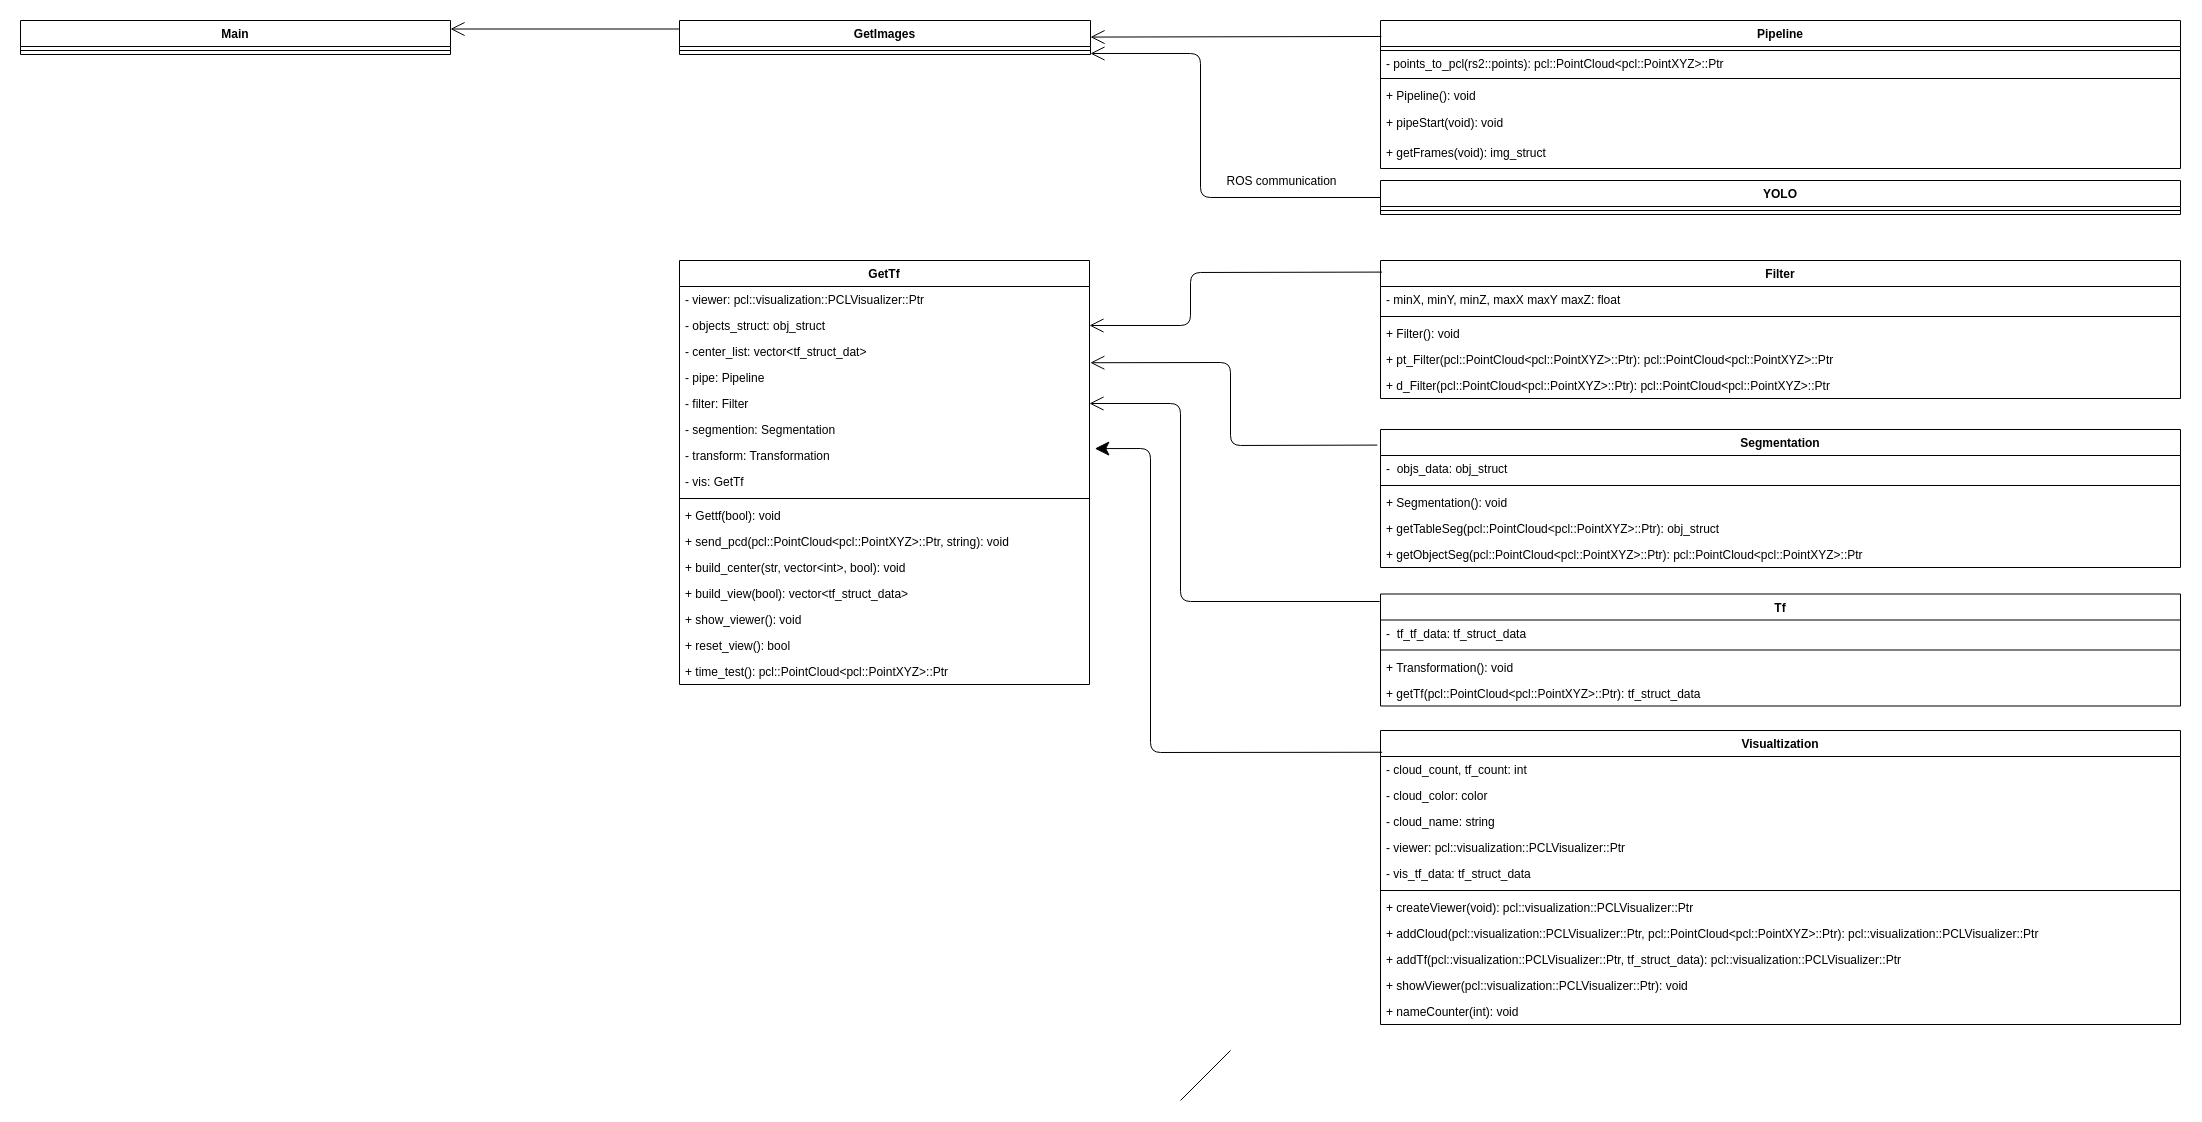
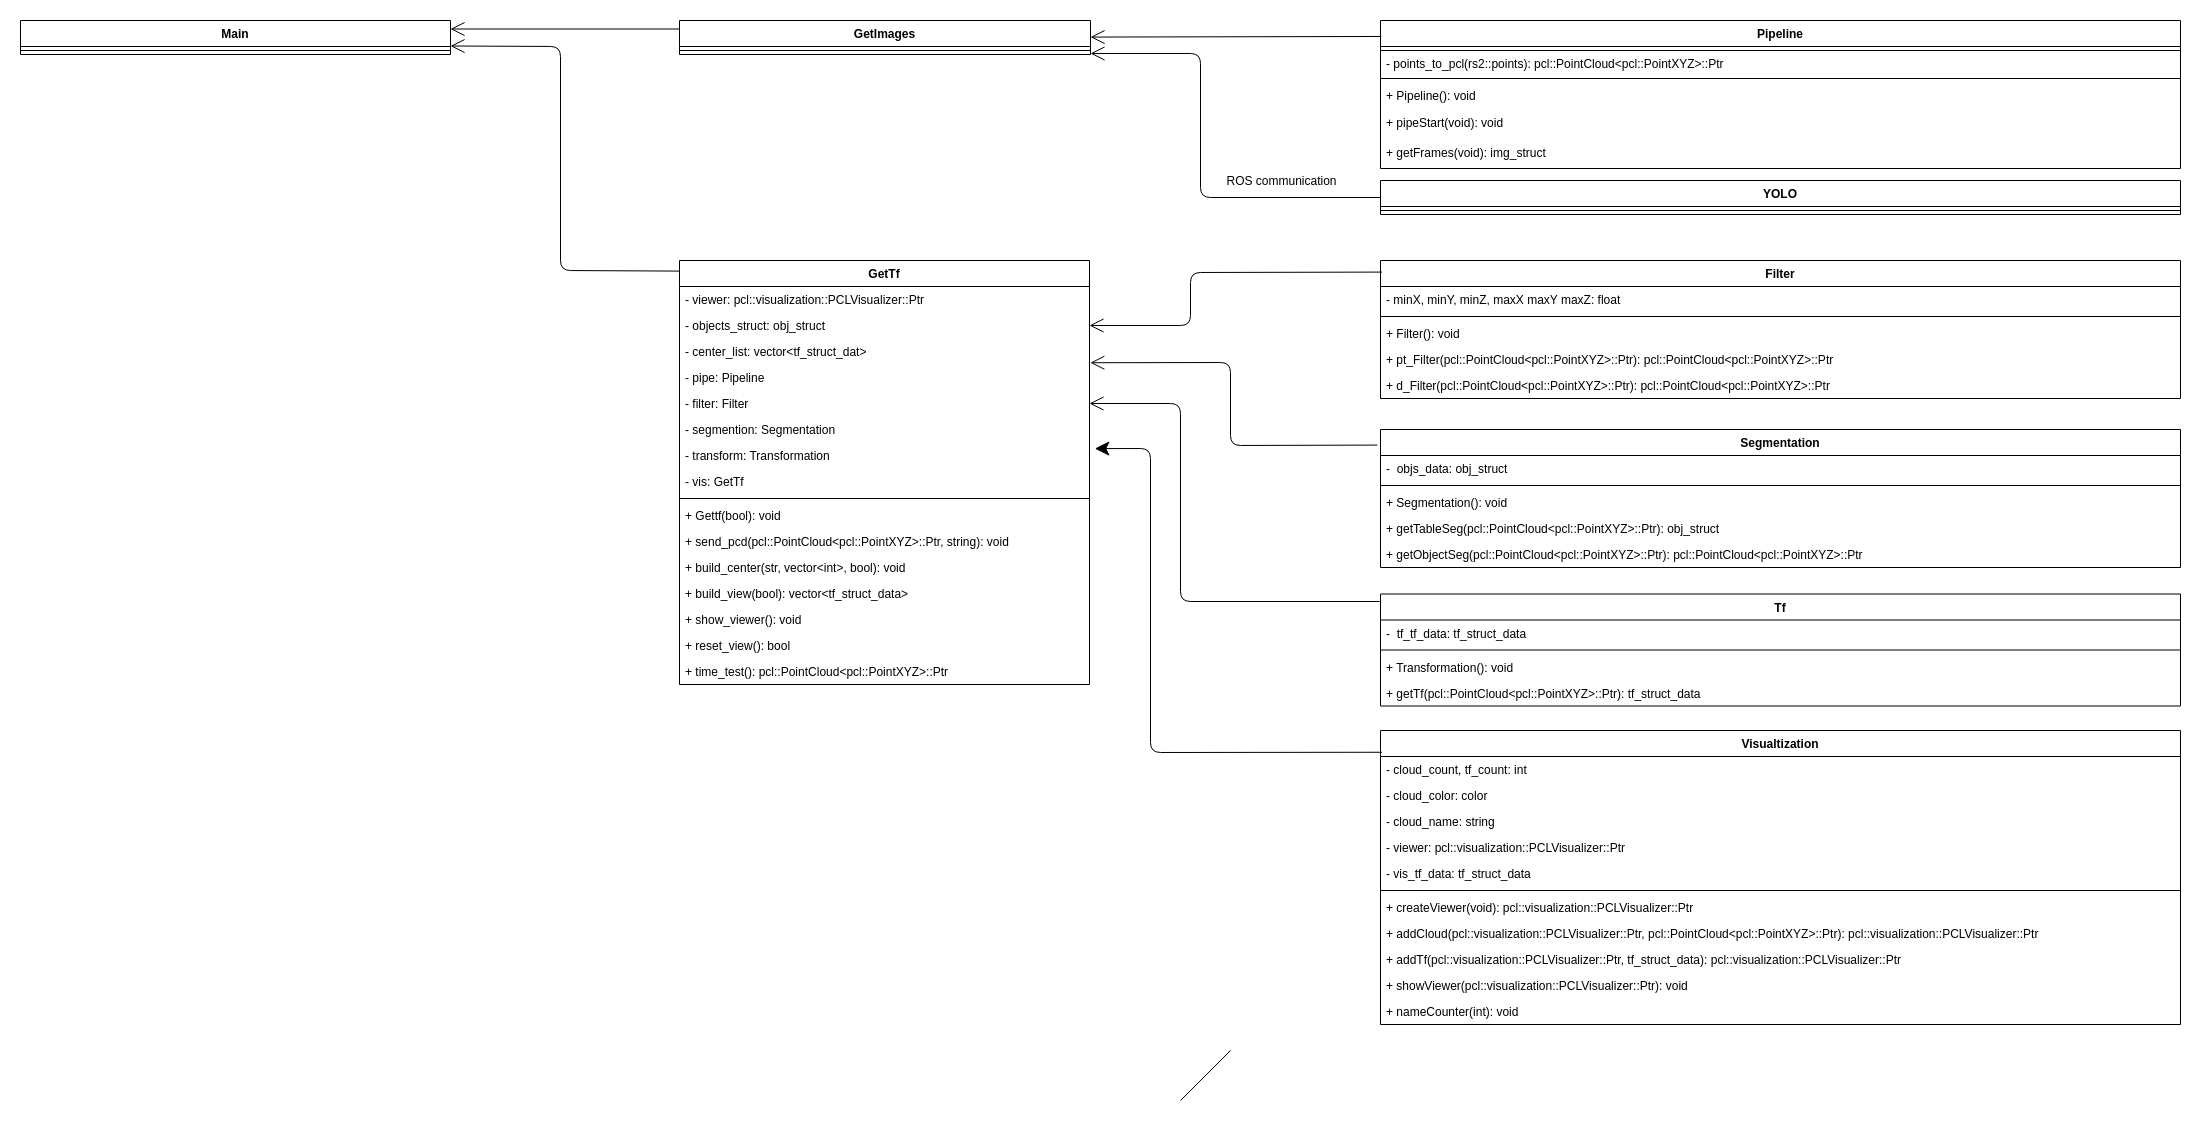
none -> (561, 165)
